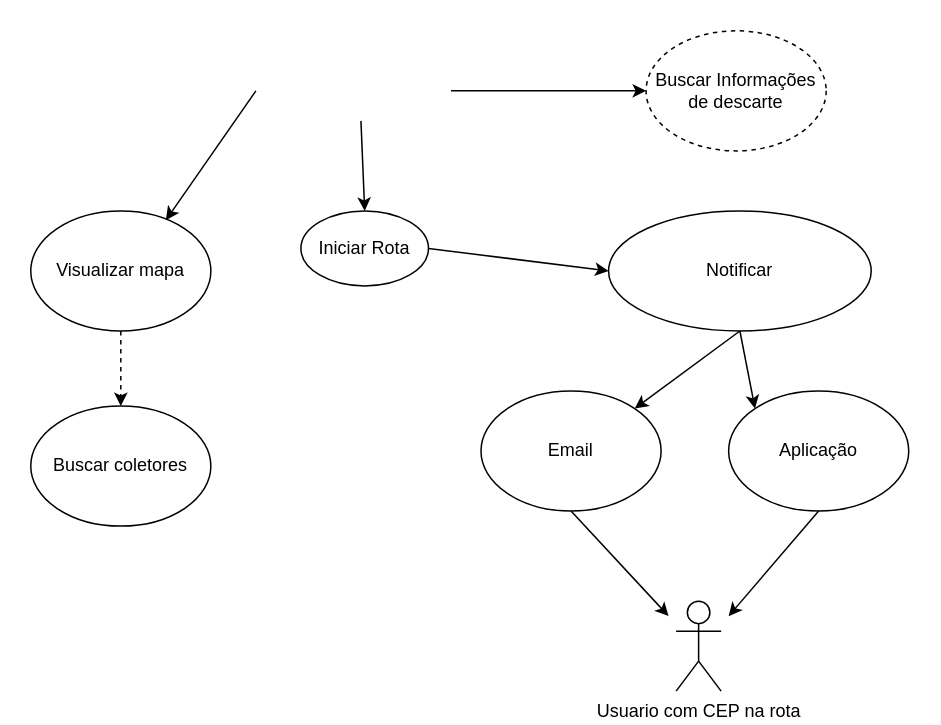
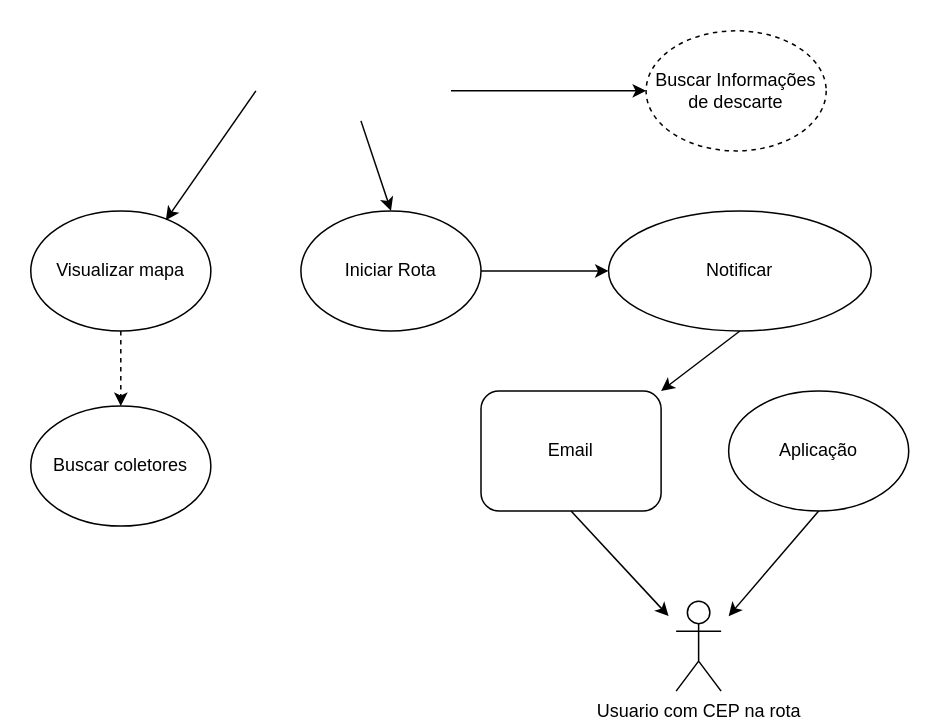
(365, 248) -> (391, 271)
(746, 365) -> none
(571, 451) -> (571, 451)
